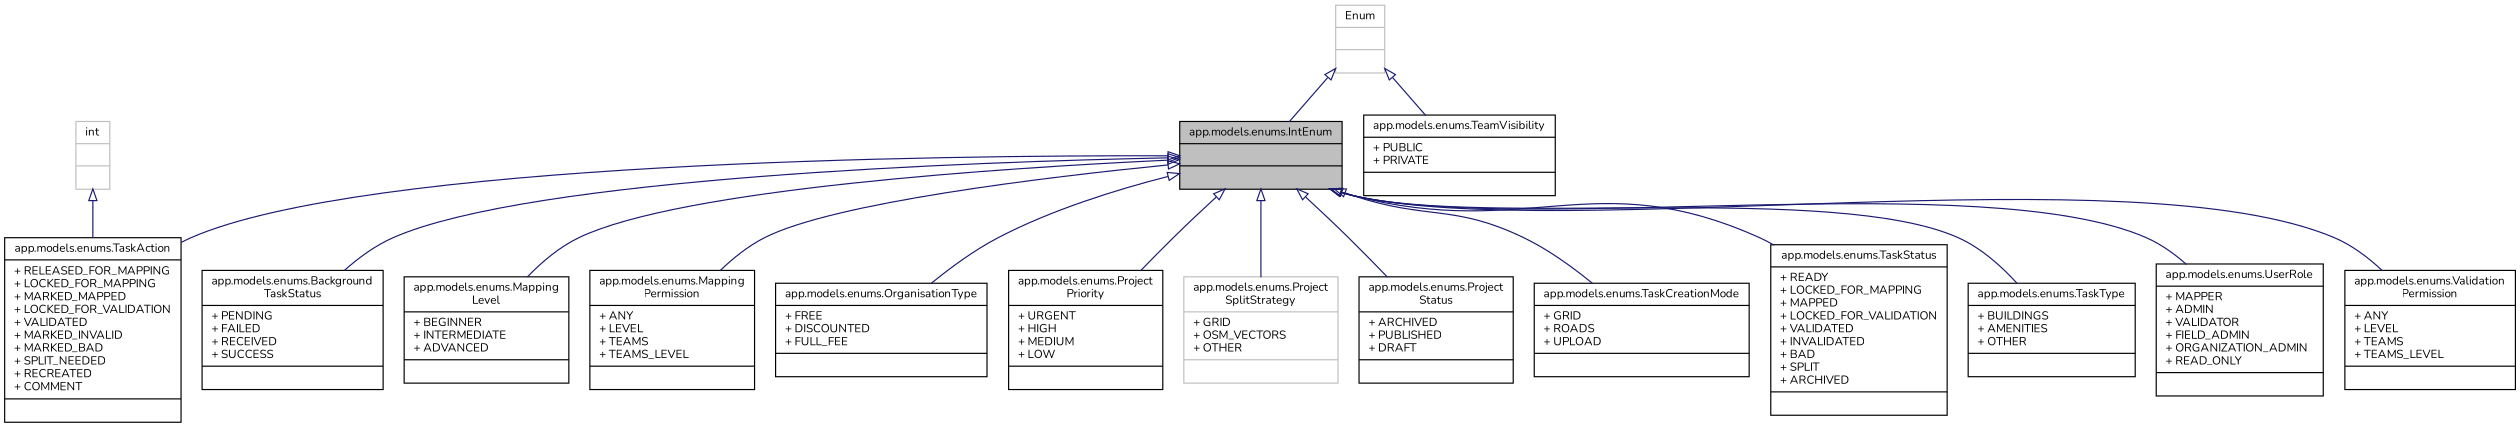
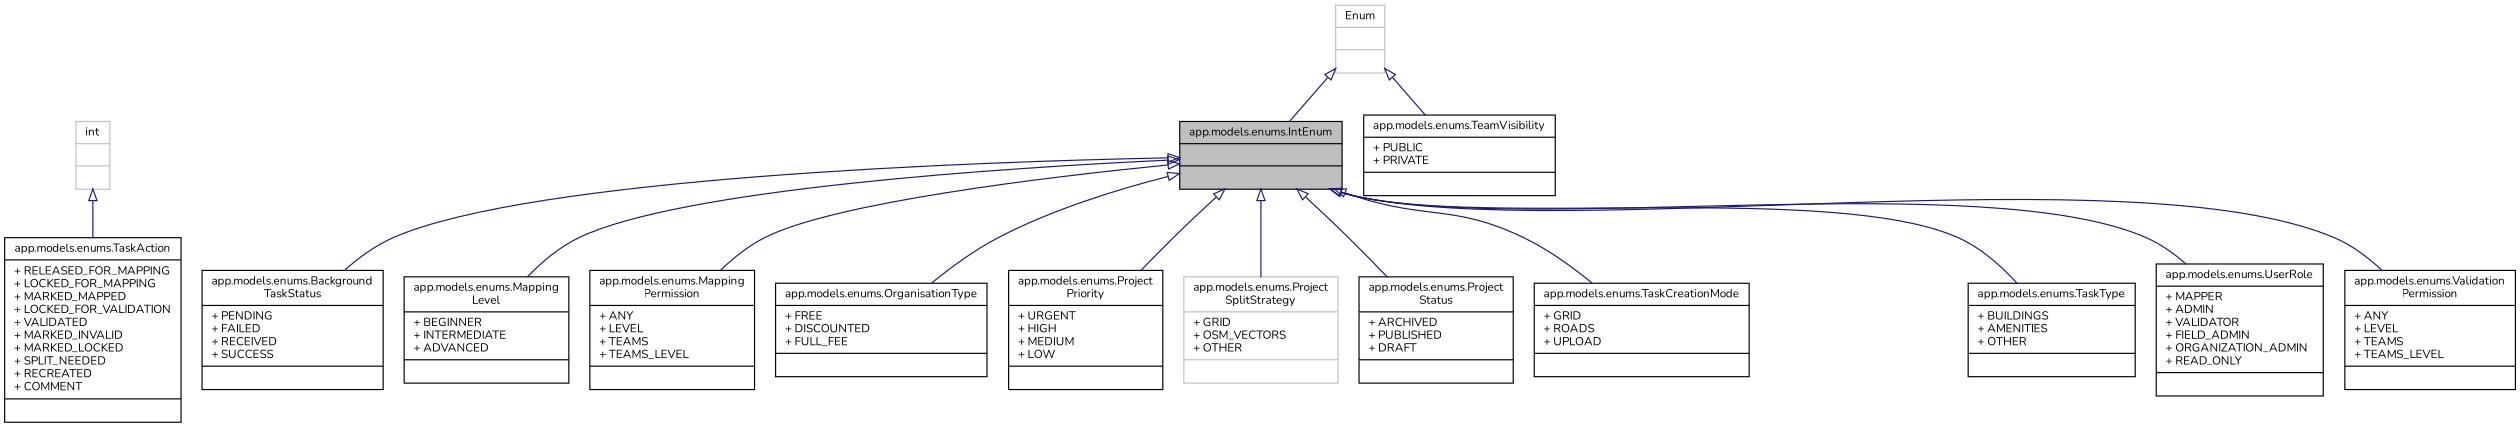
(671, 167) -> none
(1859, 330) -> none
(59, 348) -> (69, 348)
